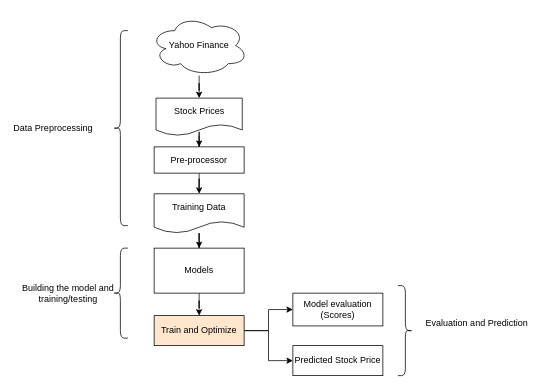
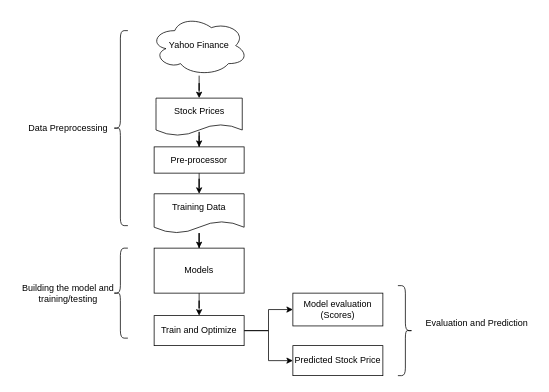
(53, 128) -> (68, 128)
(199, 330) -> (199, 330)
